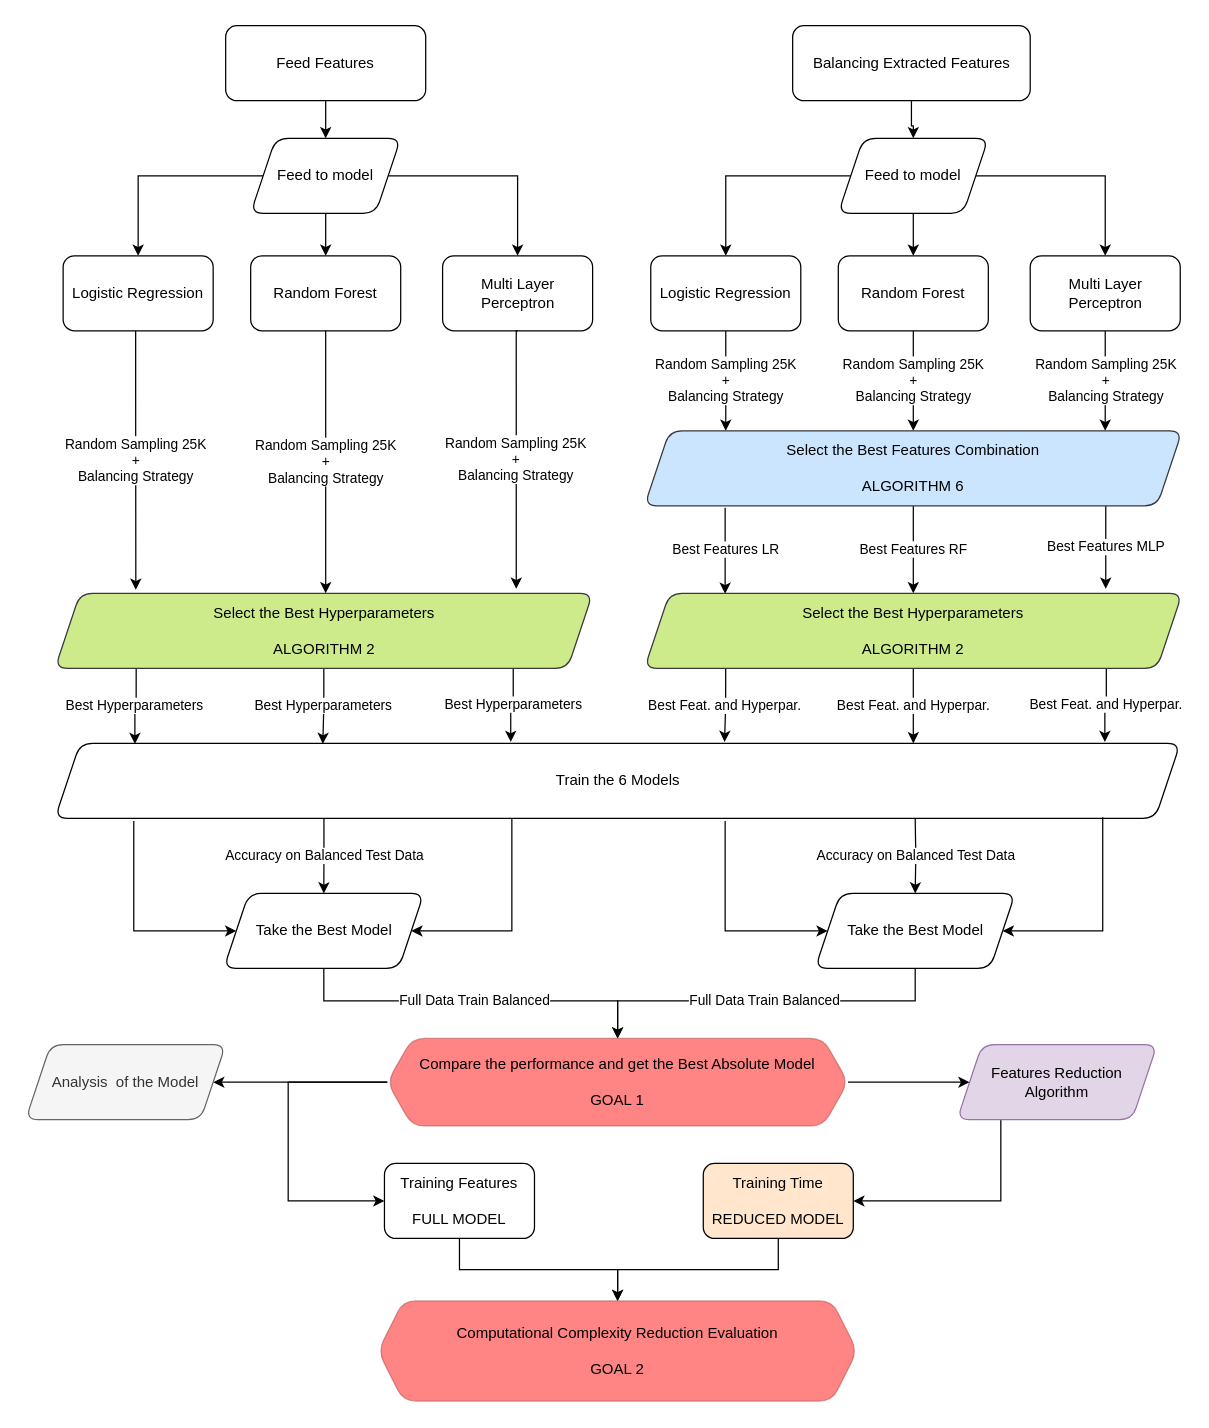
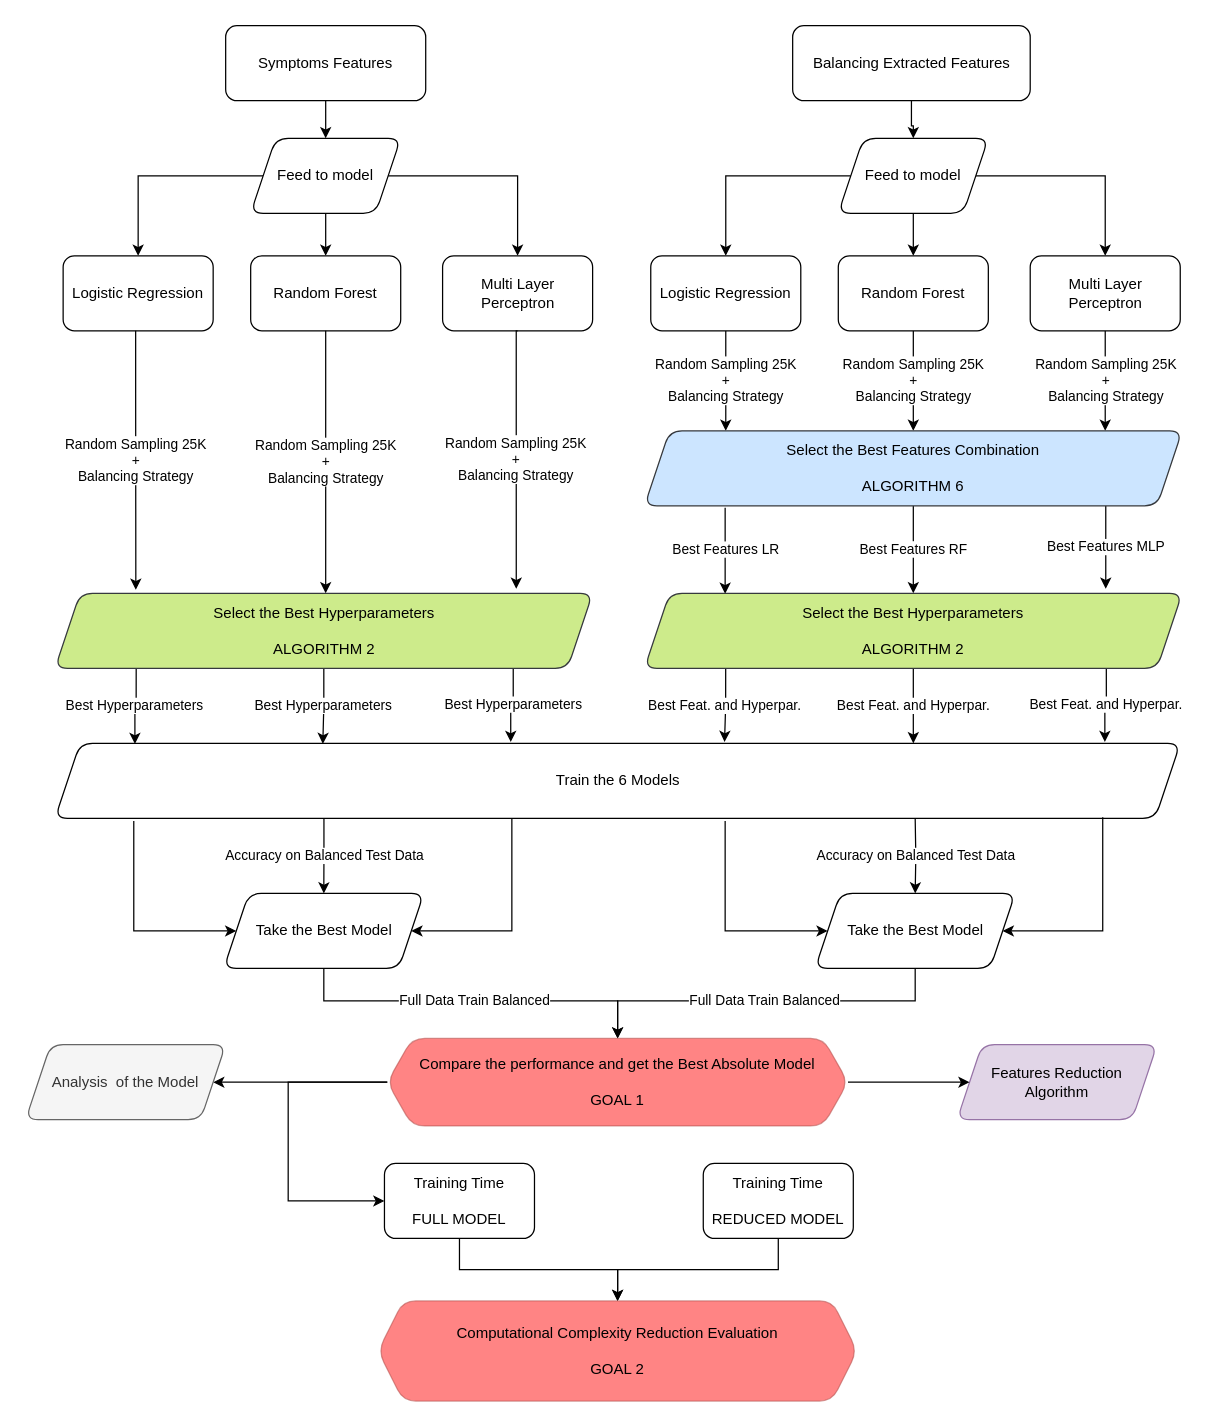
(326, 63) -> (326, 63)
(459, 1201) -> (459, 1201)
(778, 1201) -> (778, 1201)
(972, 1201) -> none
